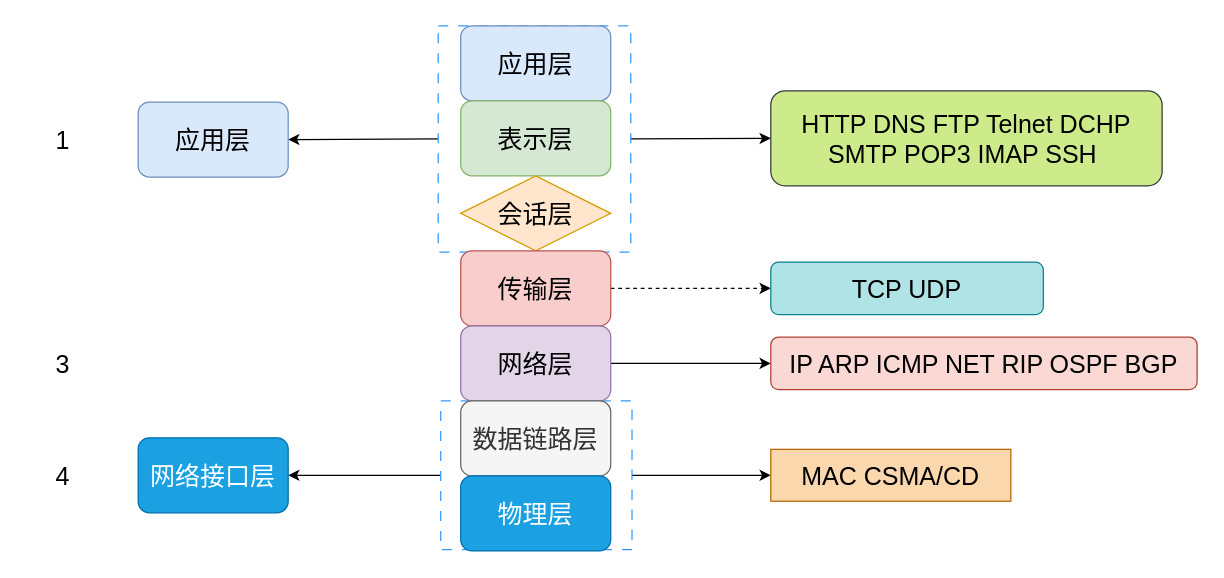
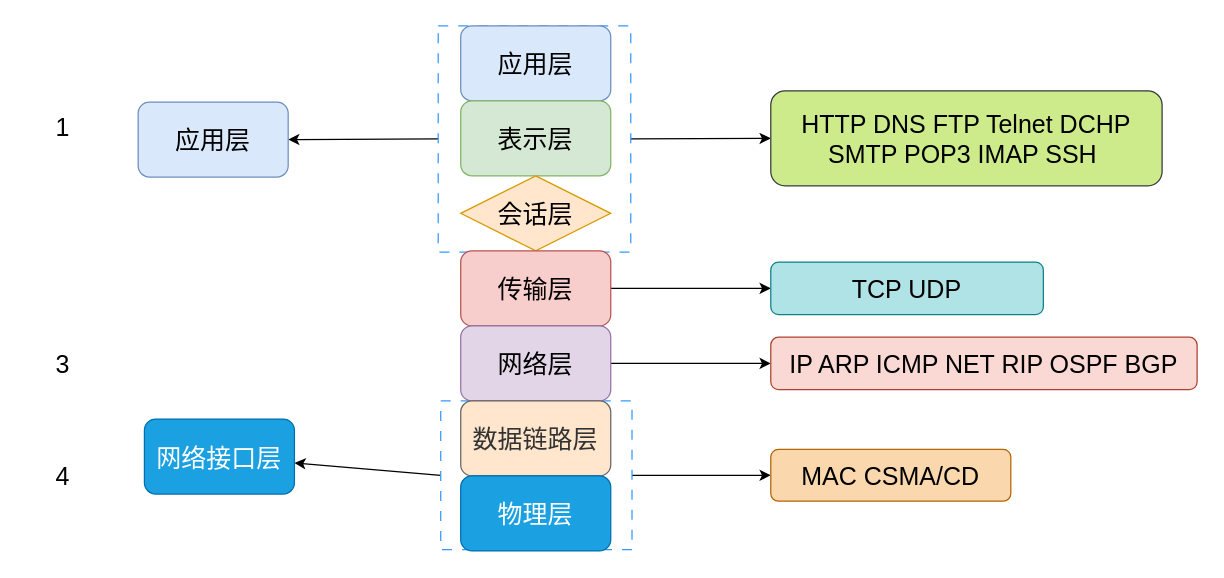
(63, 139) -> (63, 126)
(687, 288) -> (687, 288)
(536, 438) -> (536, 438)
(213, 475) -> (219, 456)
(891, 475) -> (891, 475)
